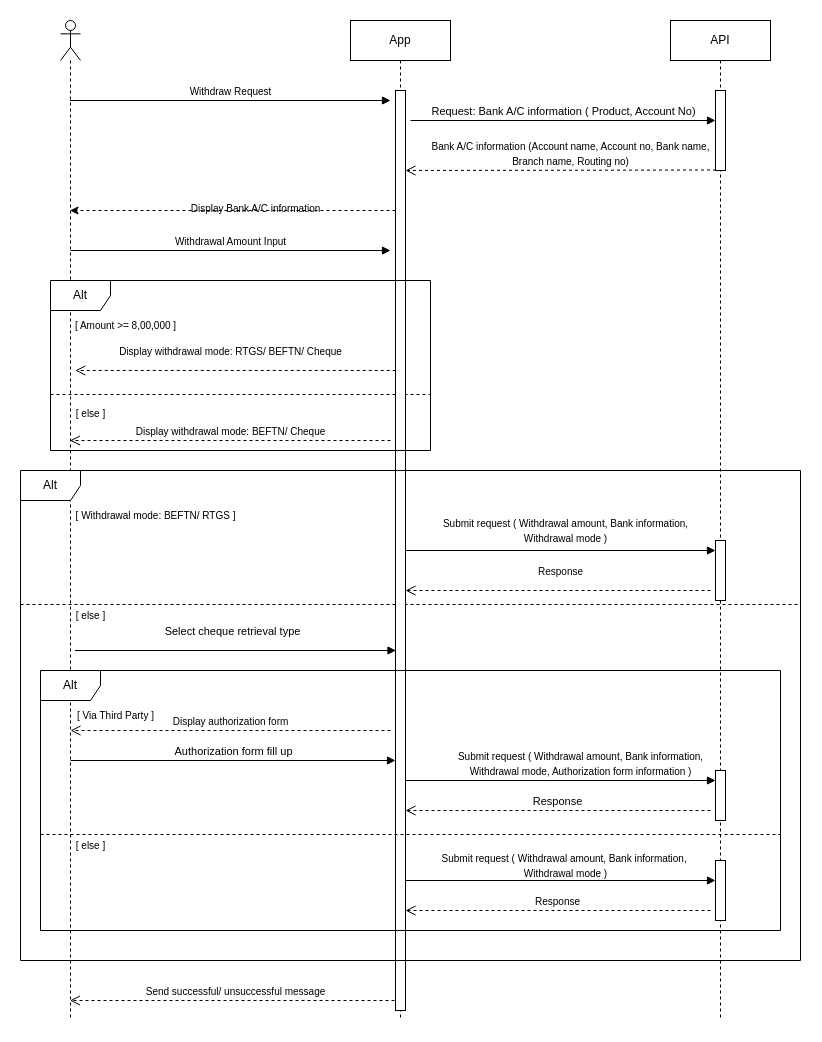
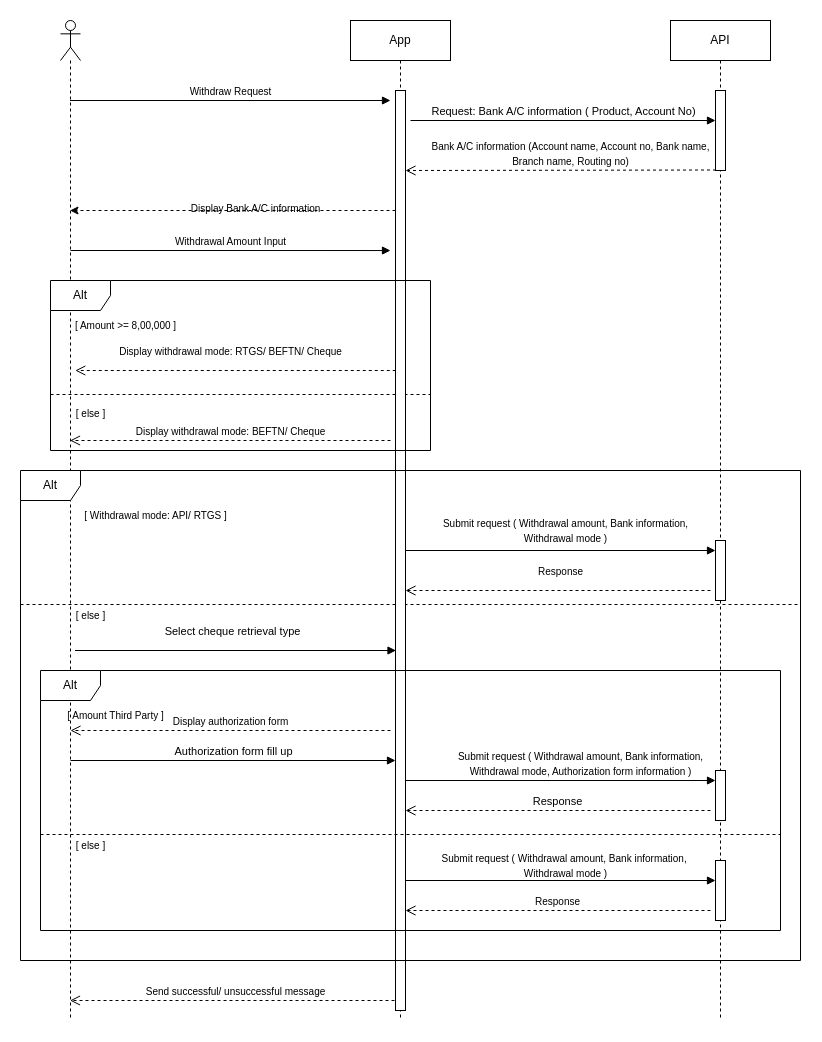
(156, 516) -> (156, 516)
(116, 716) -> (116, 716)
